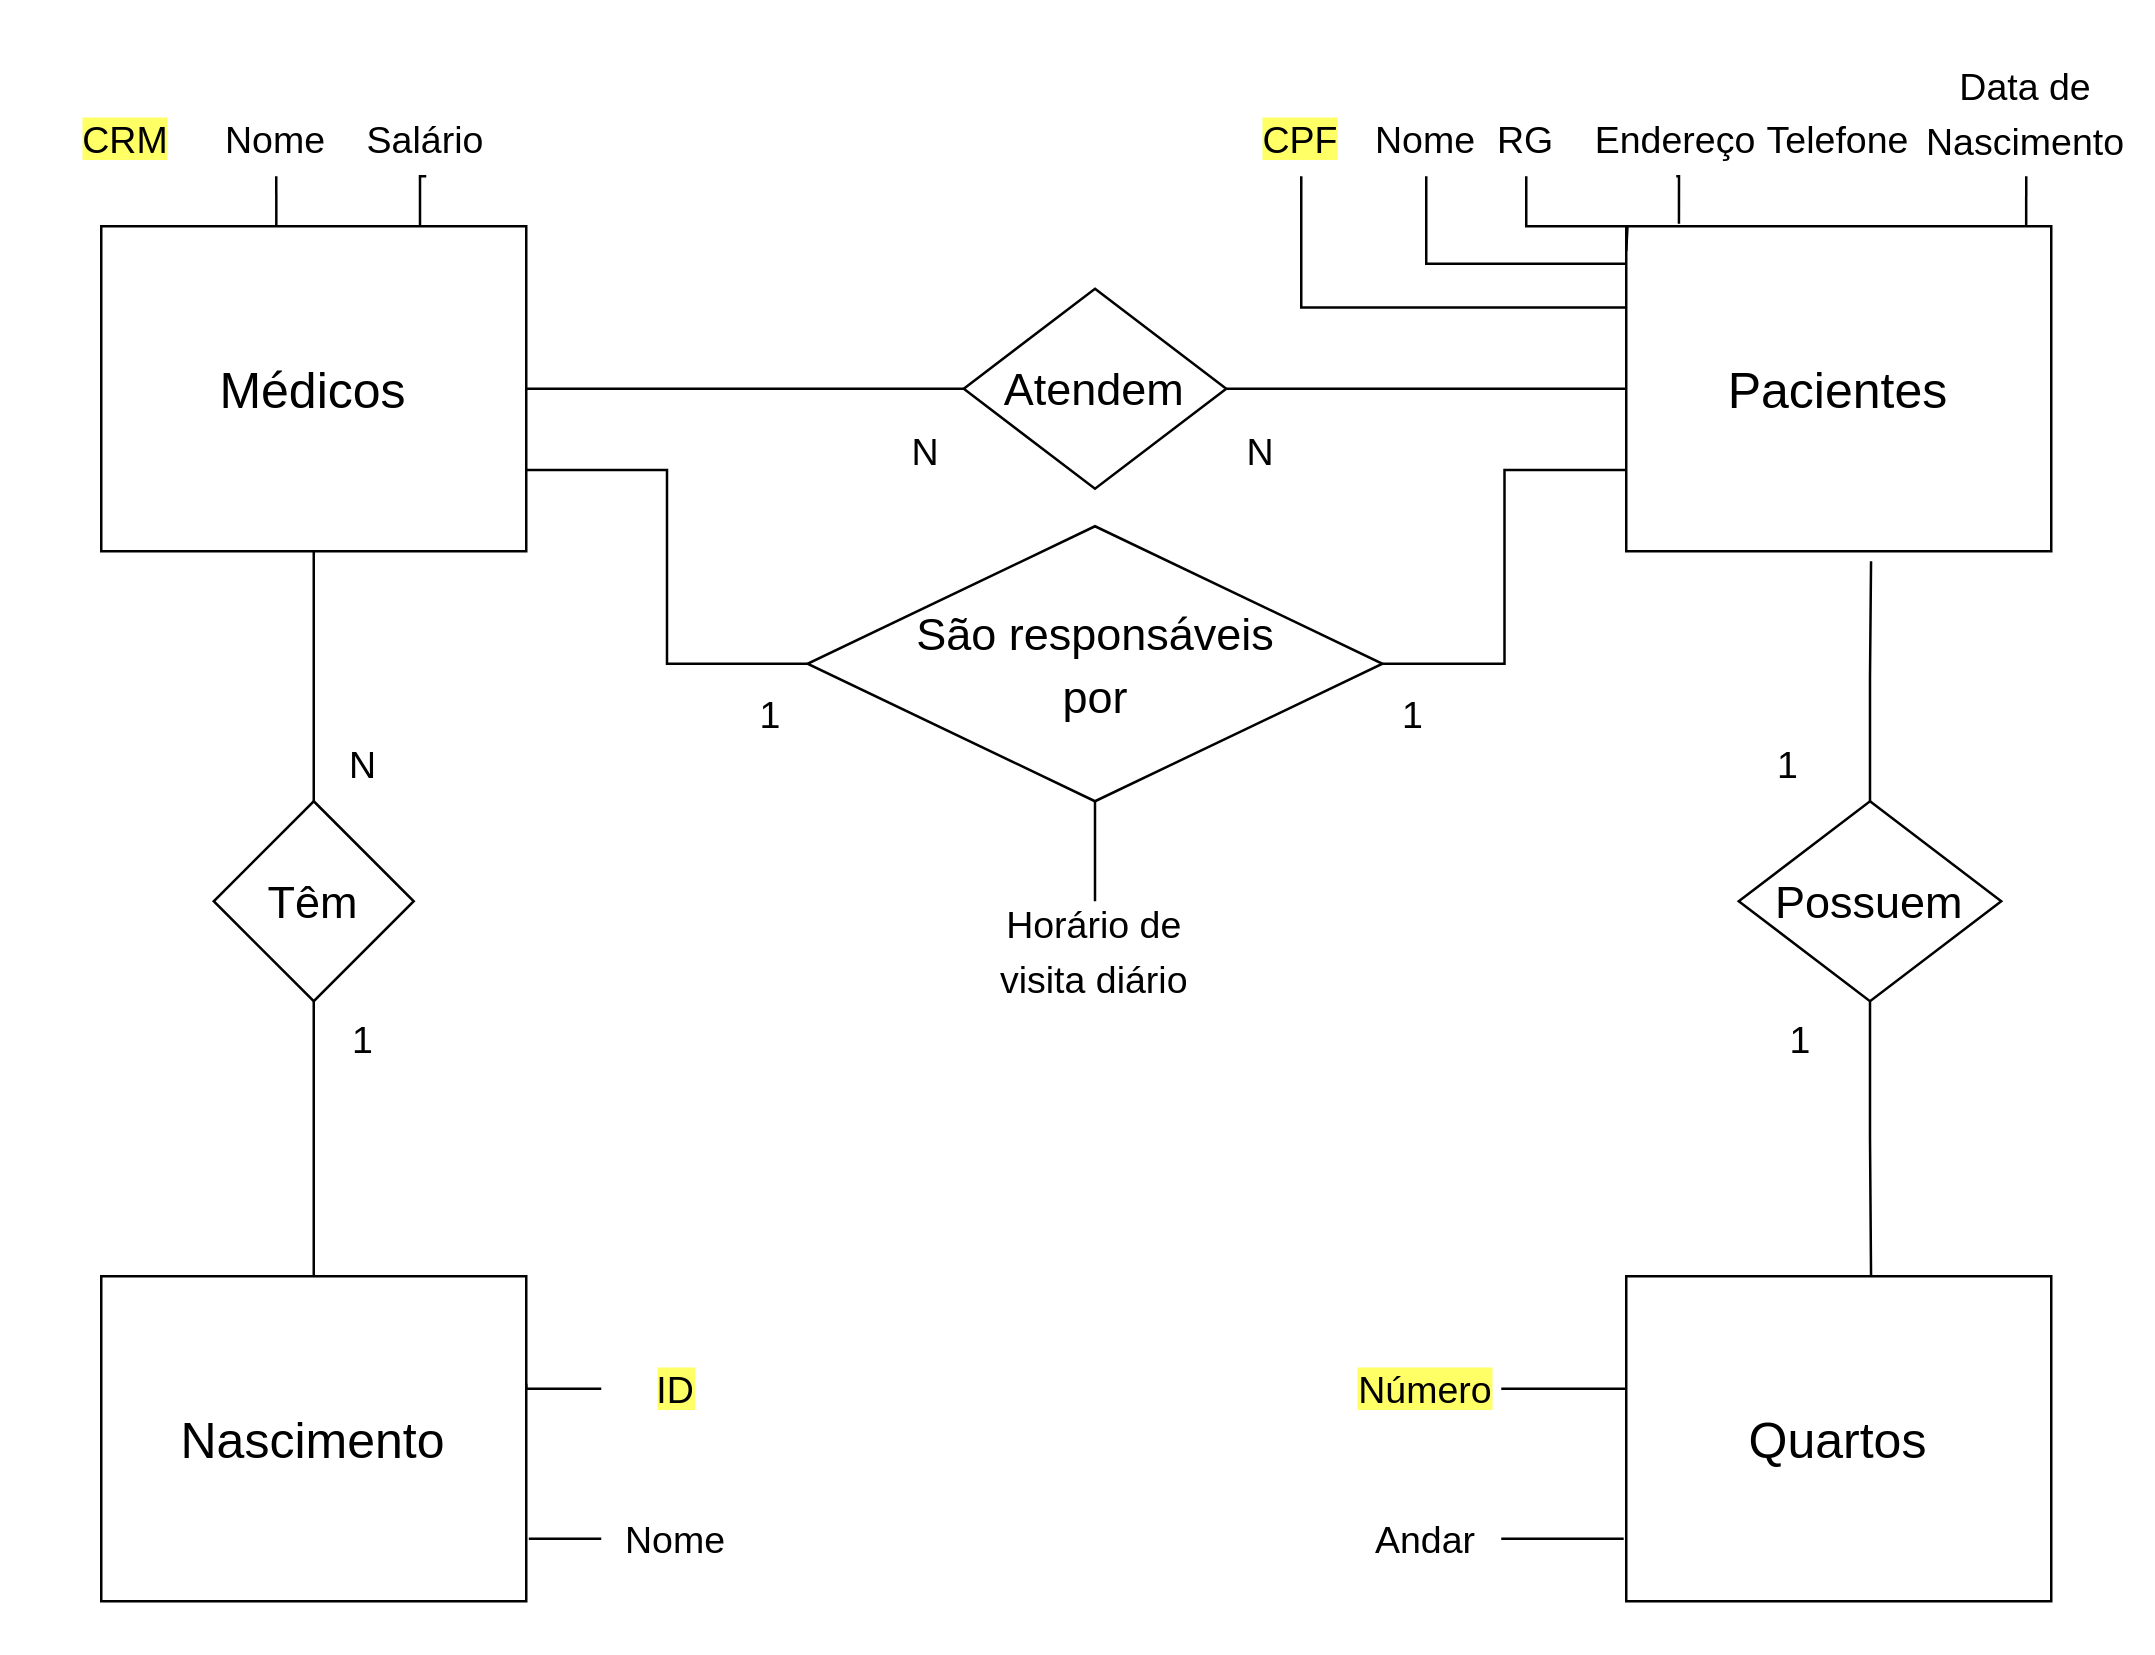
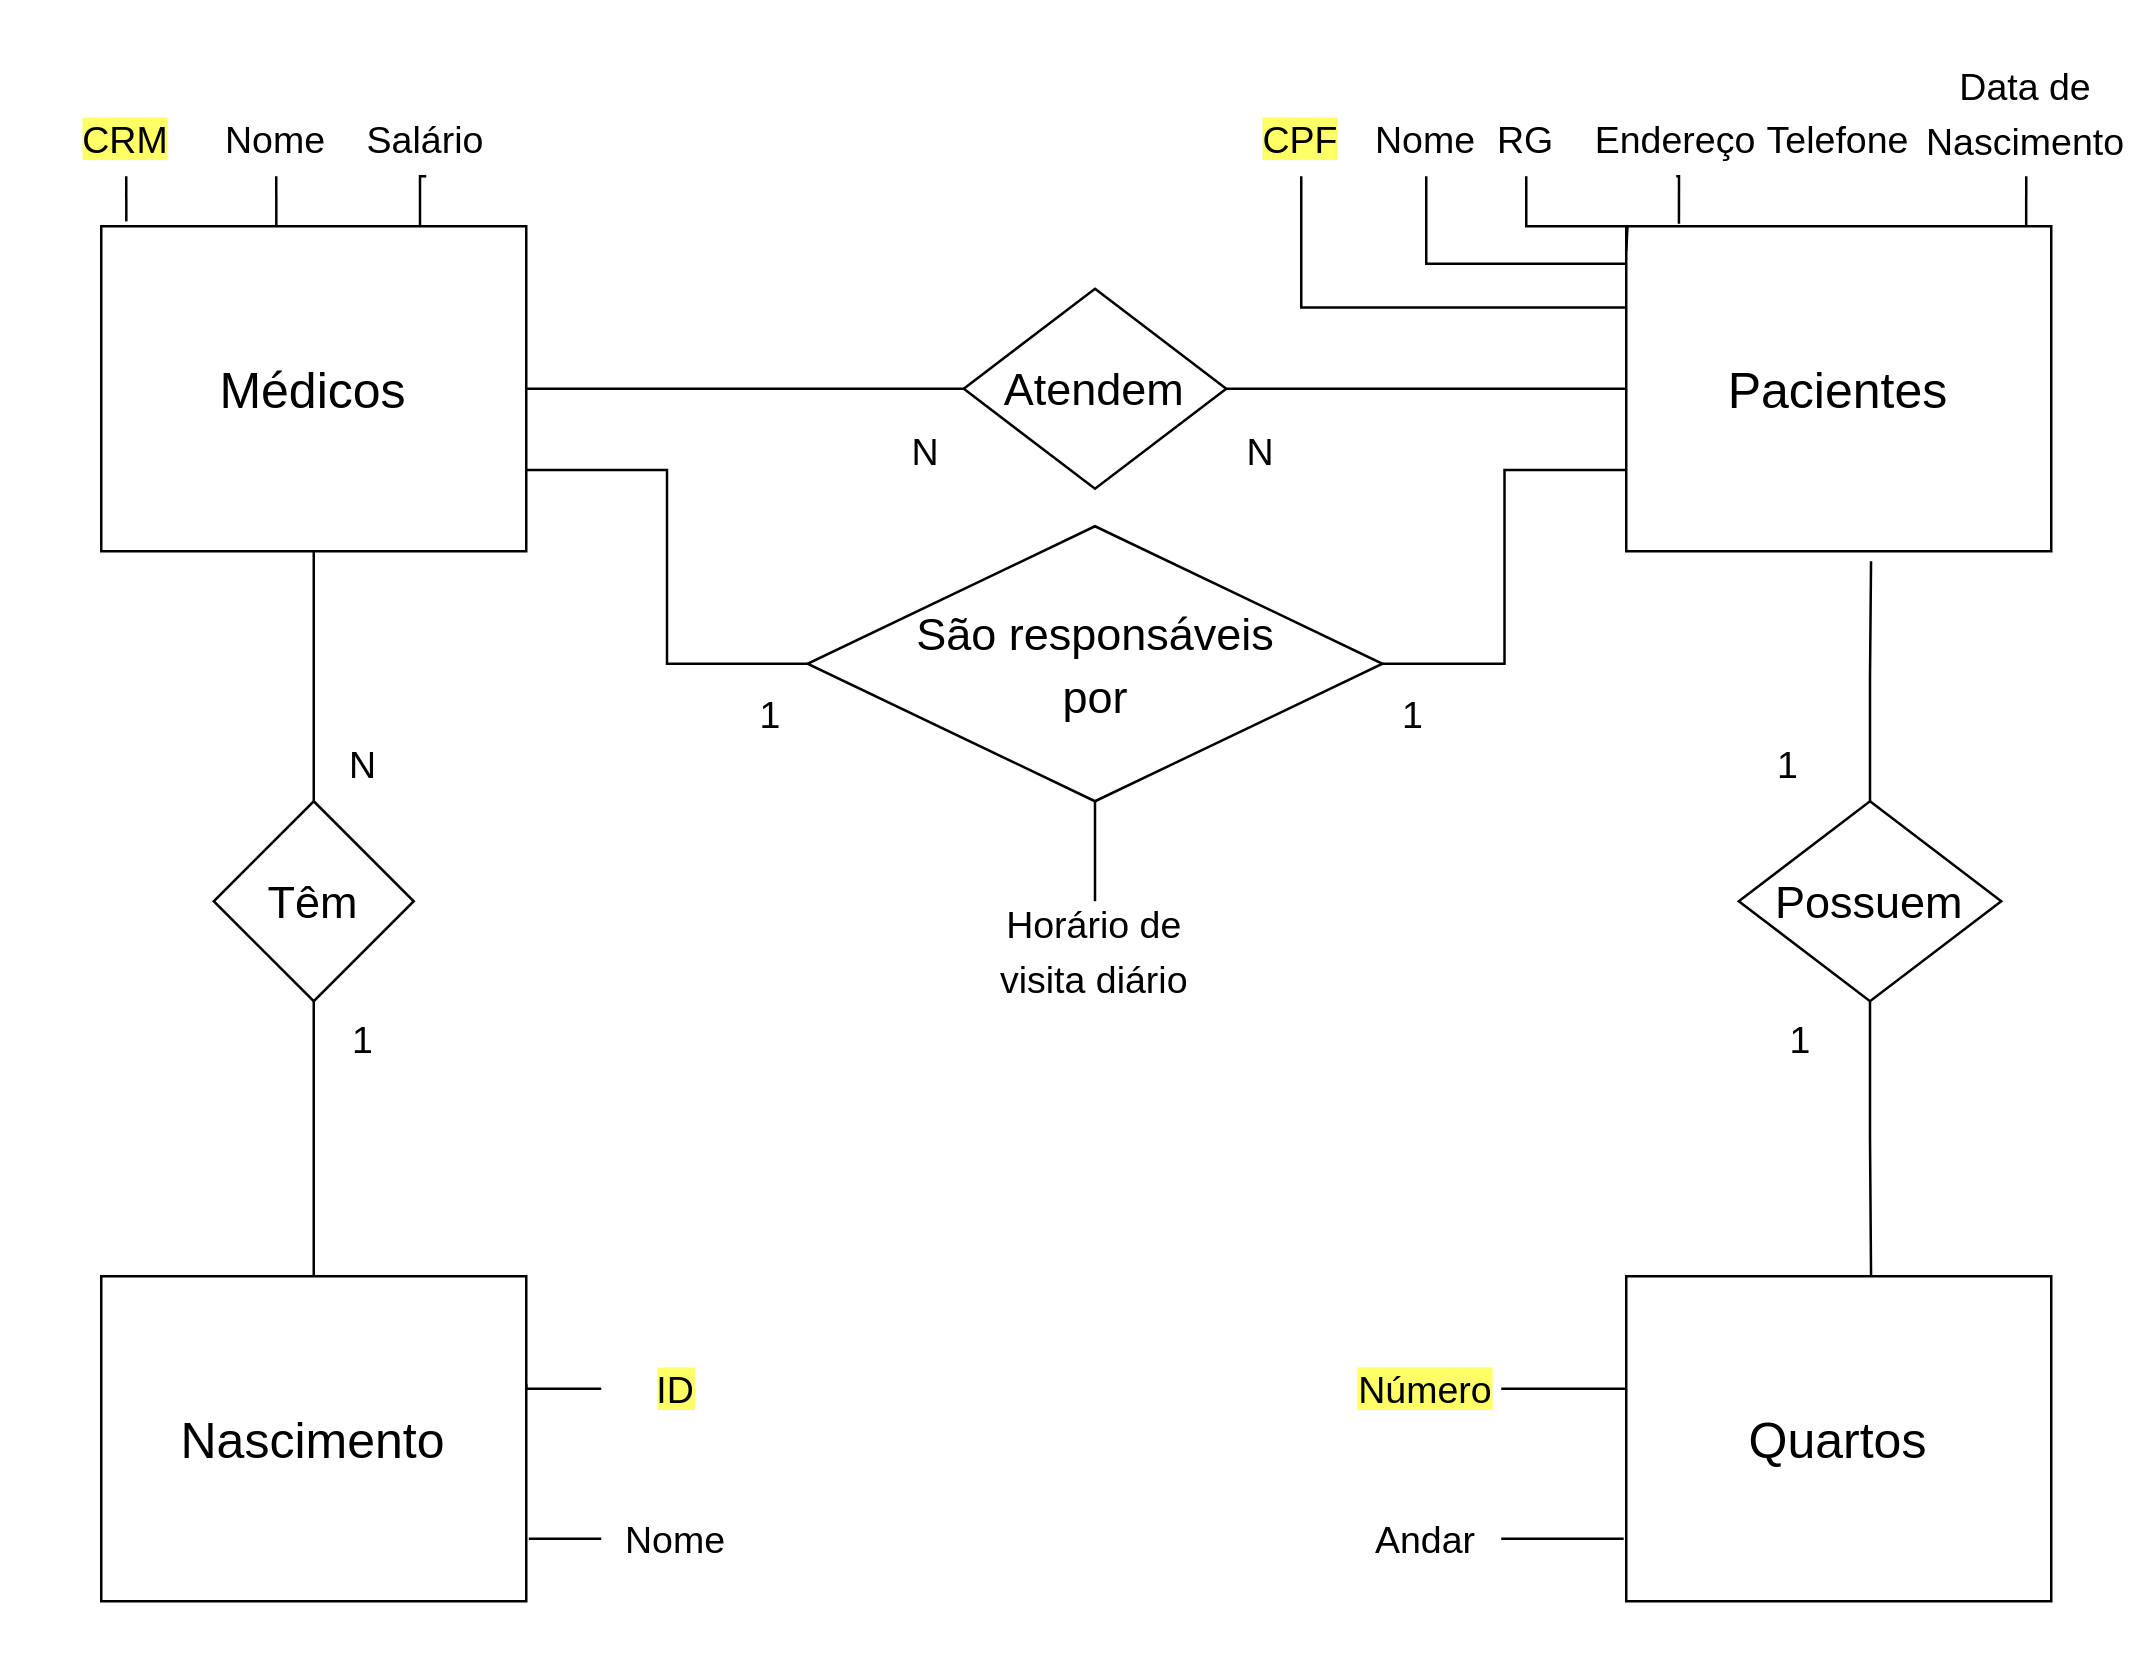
none -> (126, 198)
